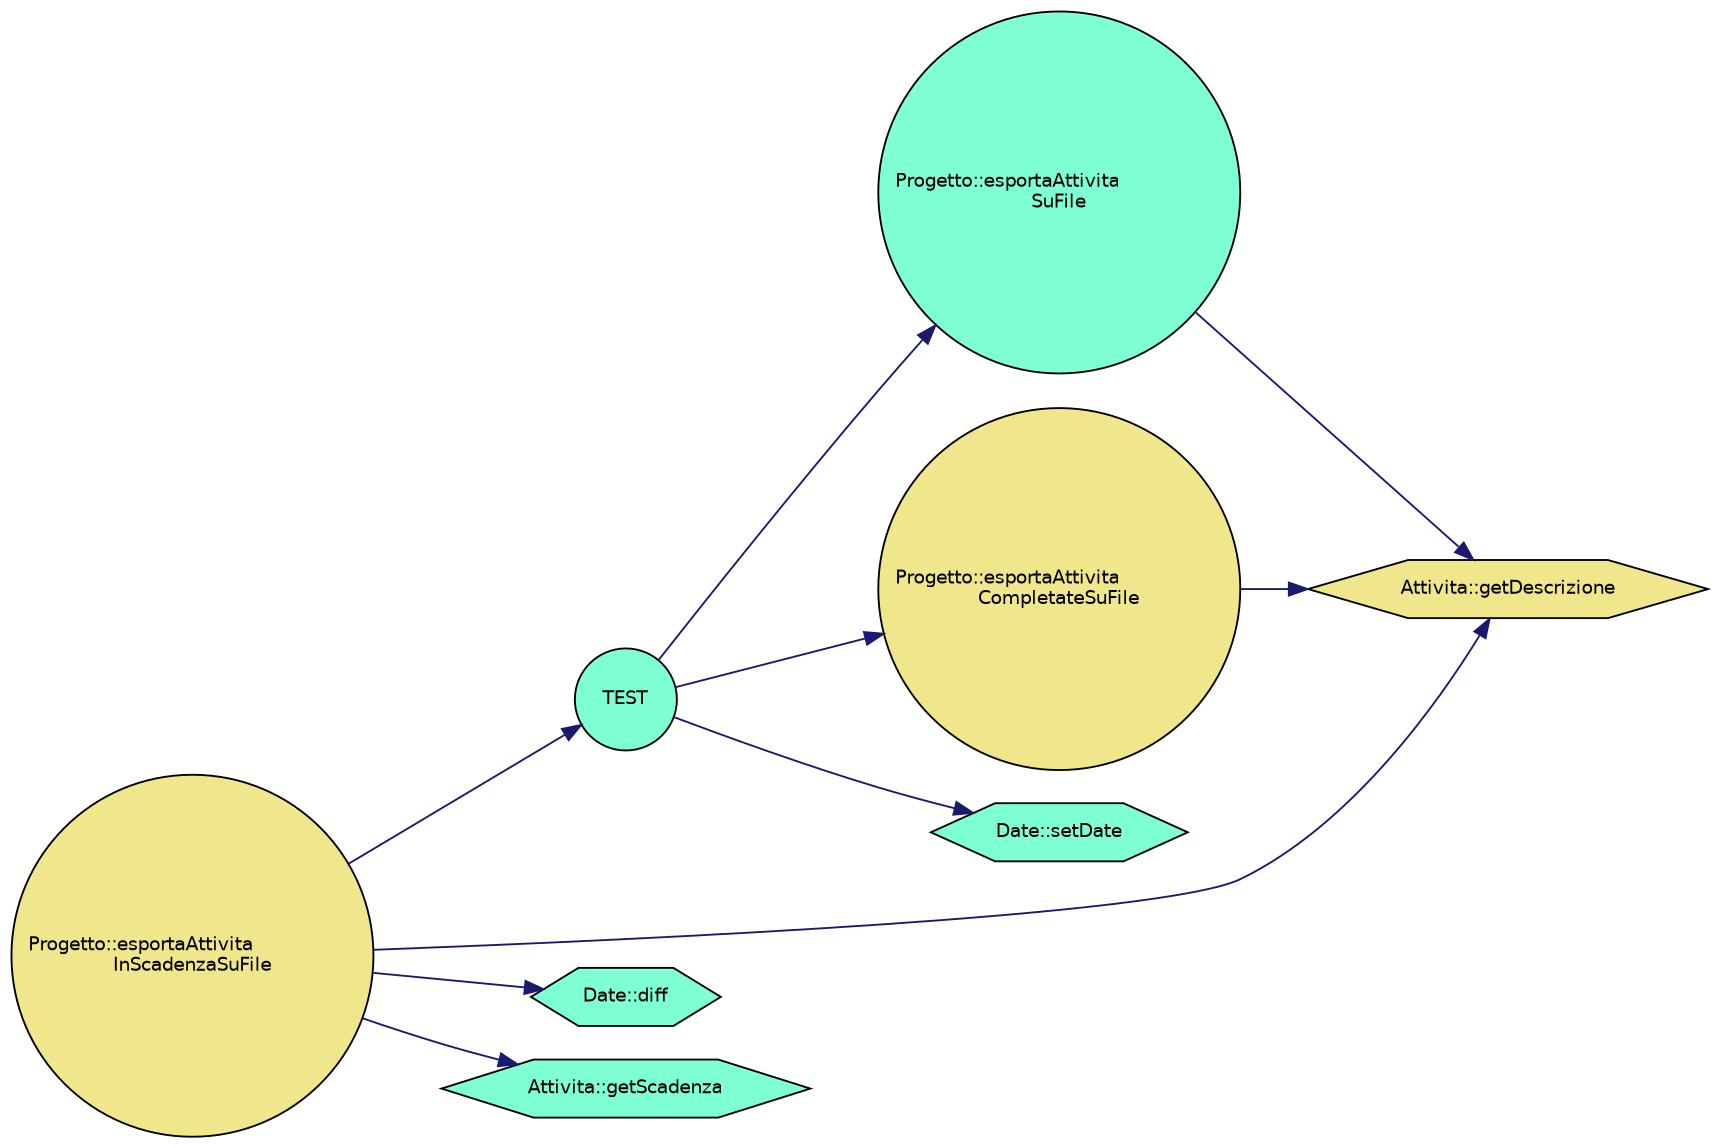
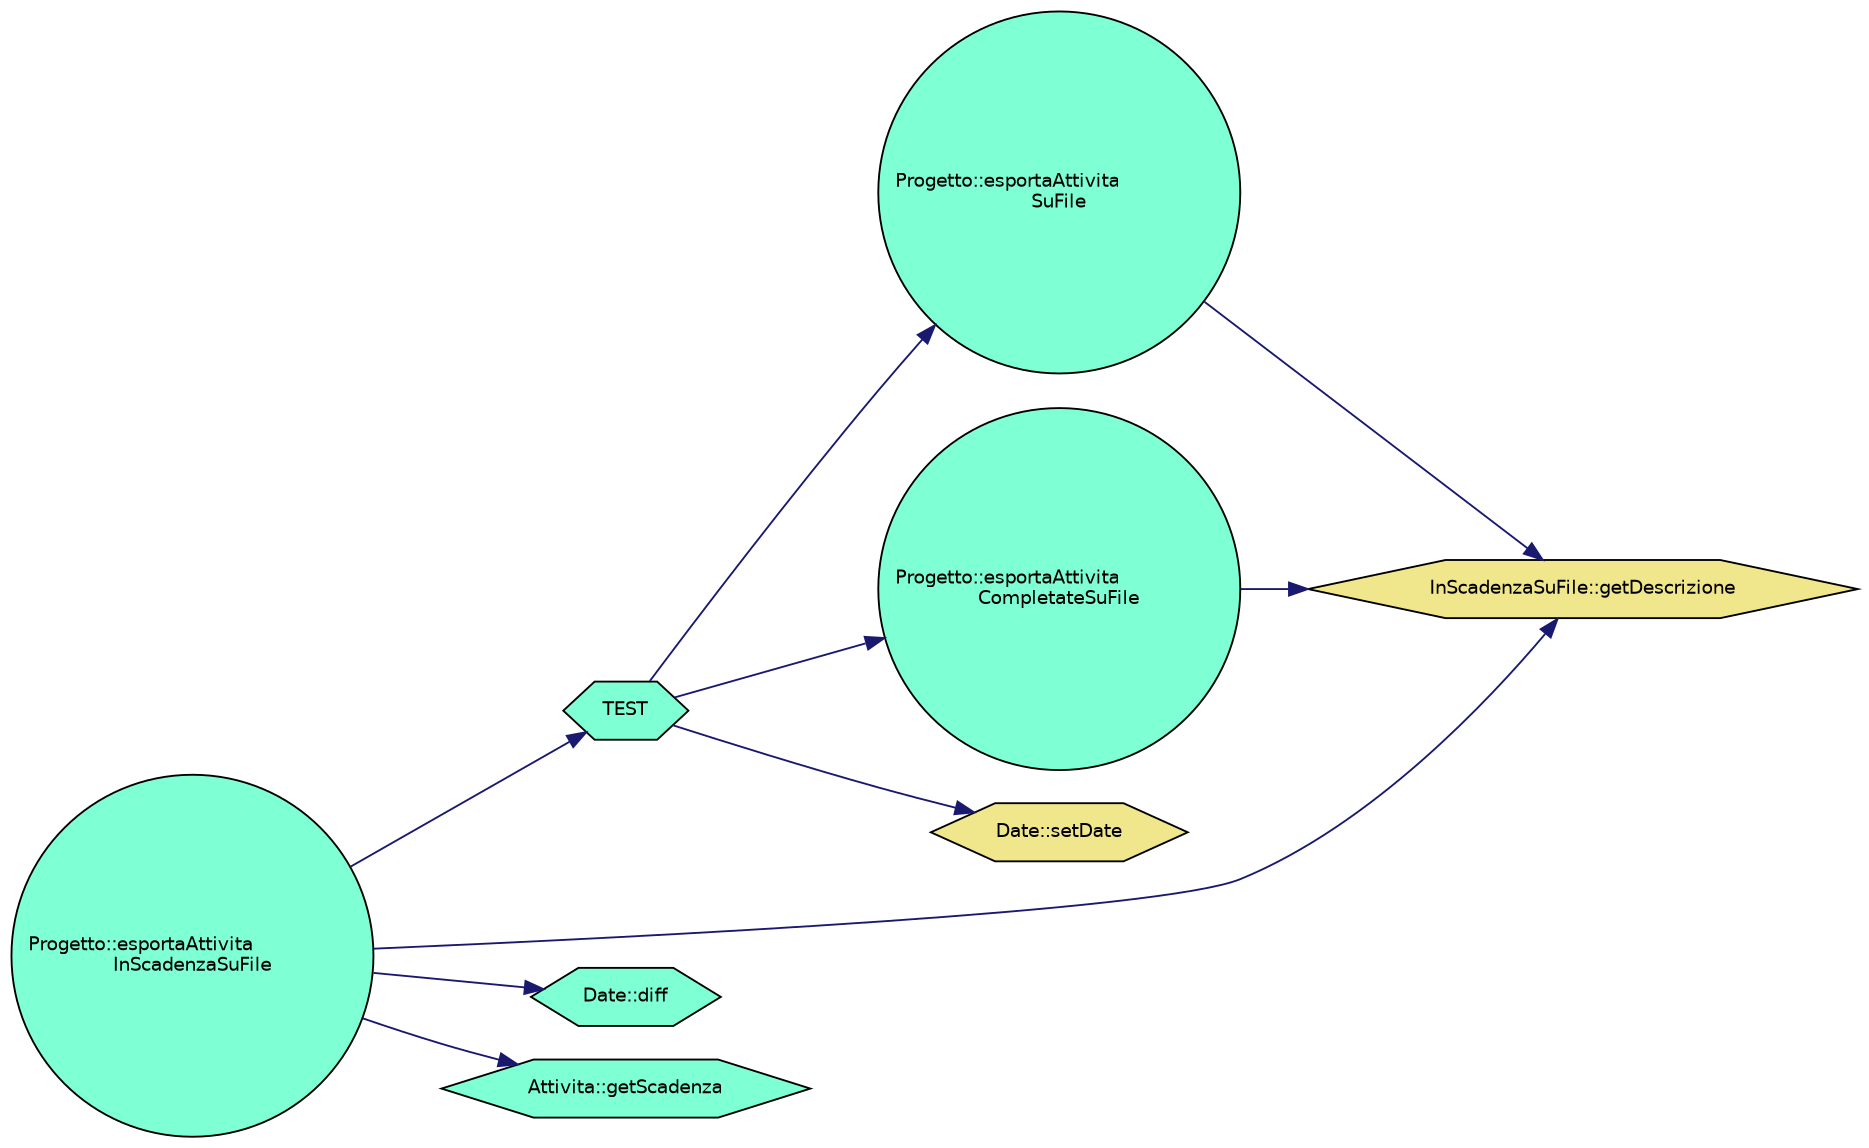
(1059, 589) -> (1059, 589)
(1508, 589) -> (1583, 589)
(626, 699) -> (626, 711)
(1059, 832) -> (1059, 832)
(192, 956) -> (192, 956)
